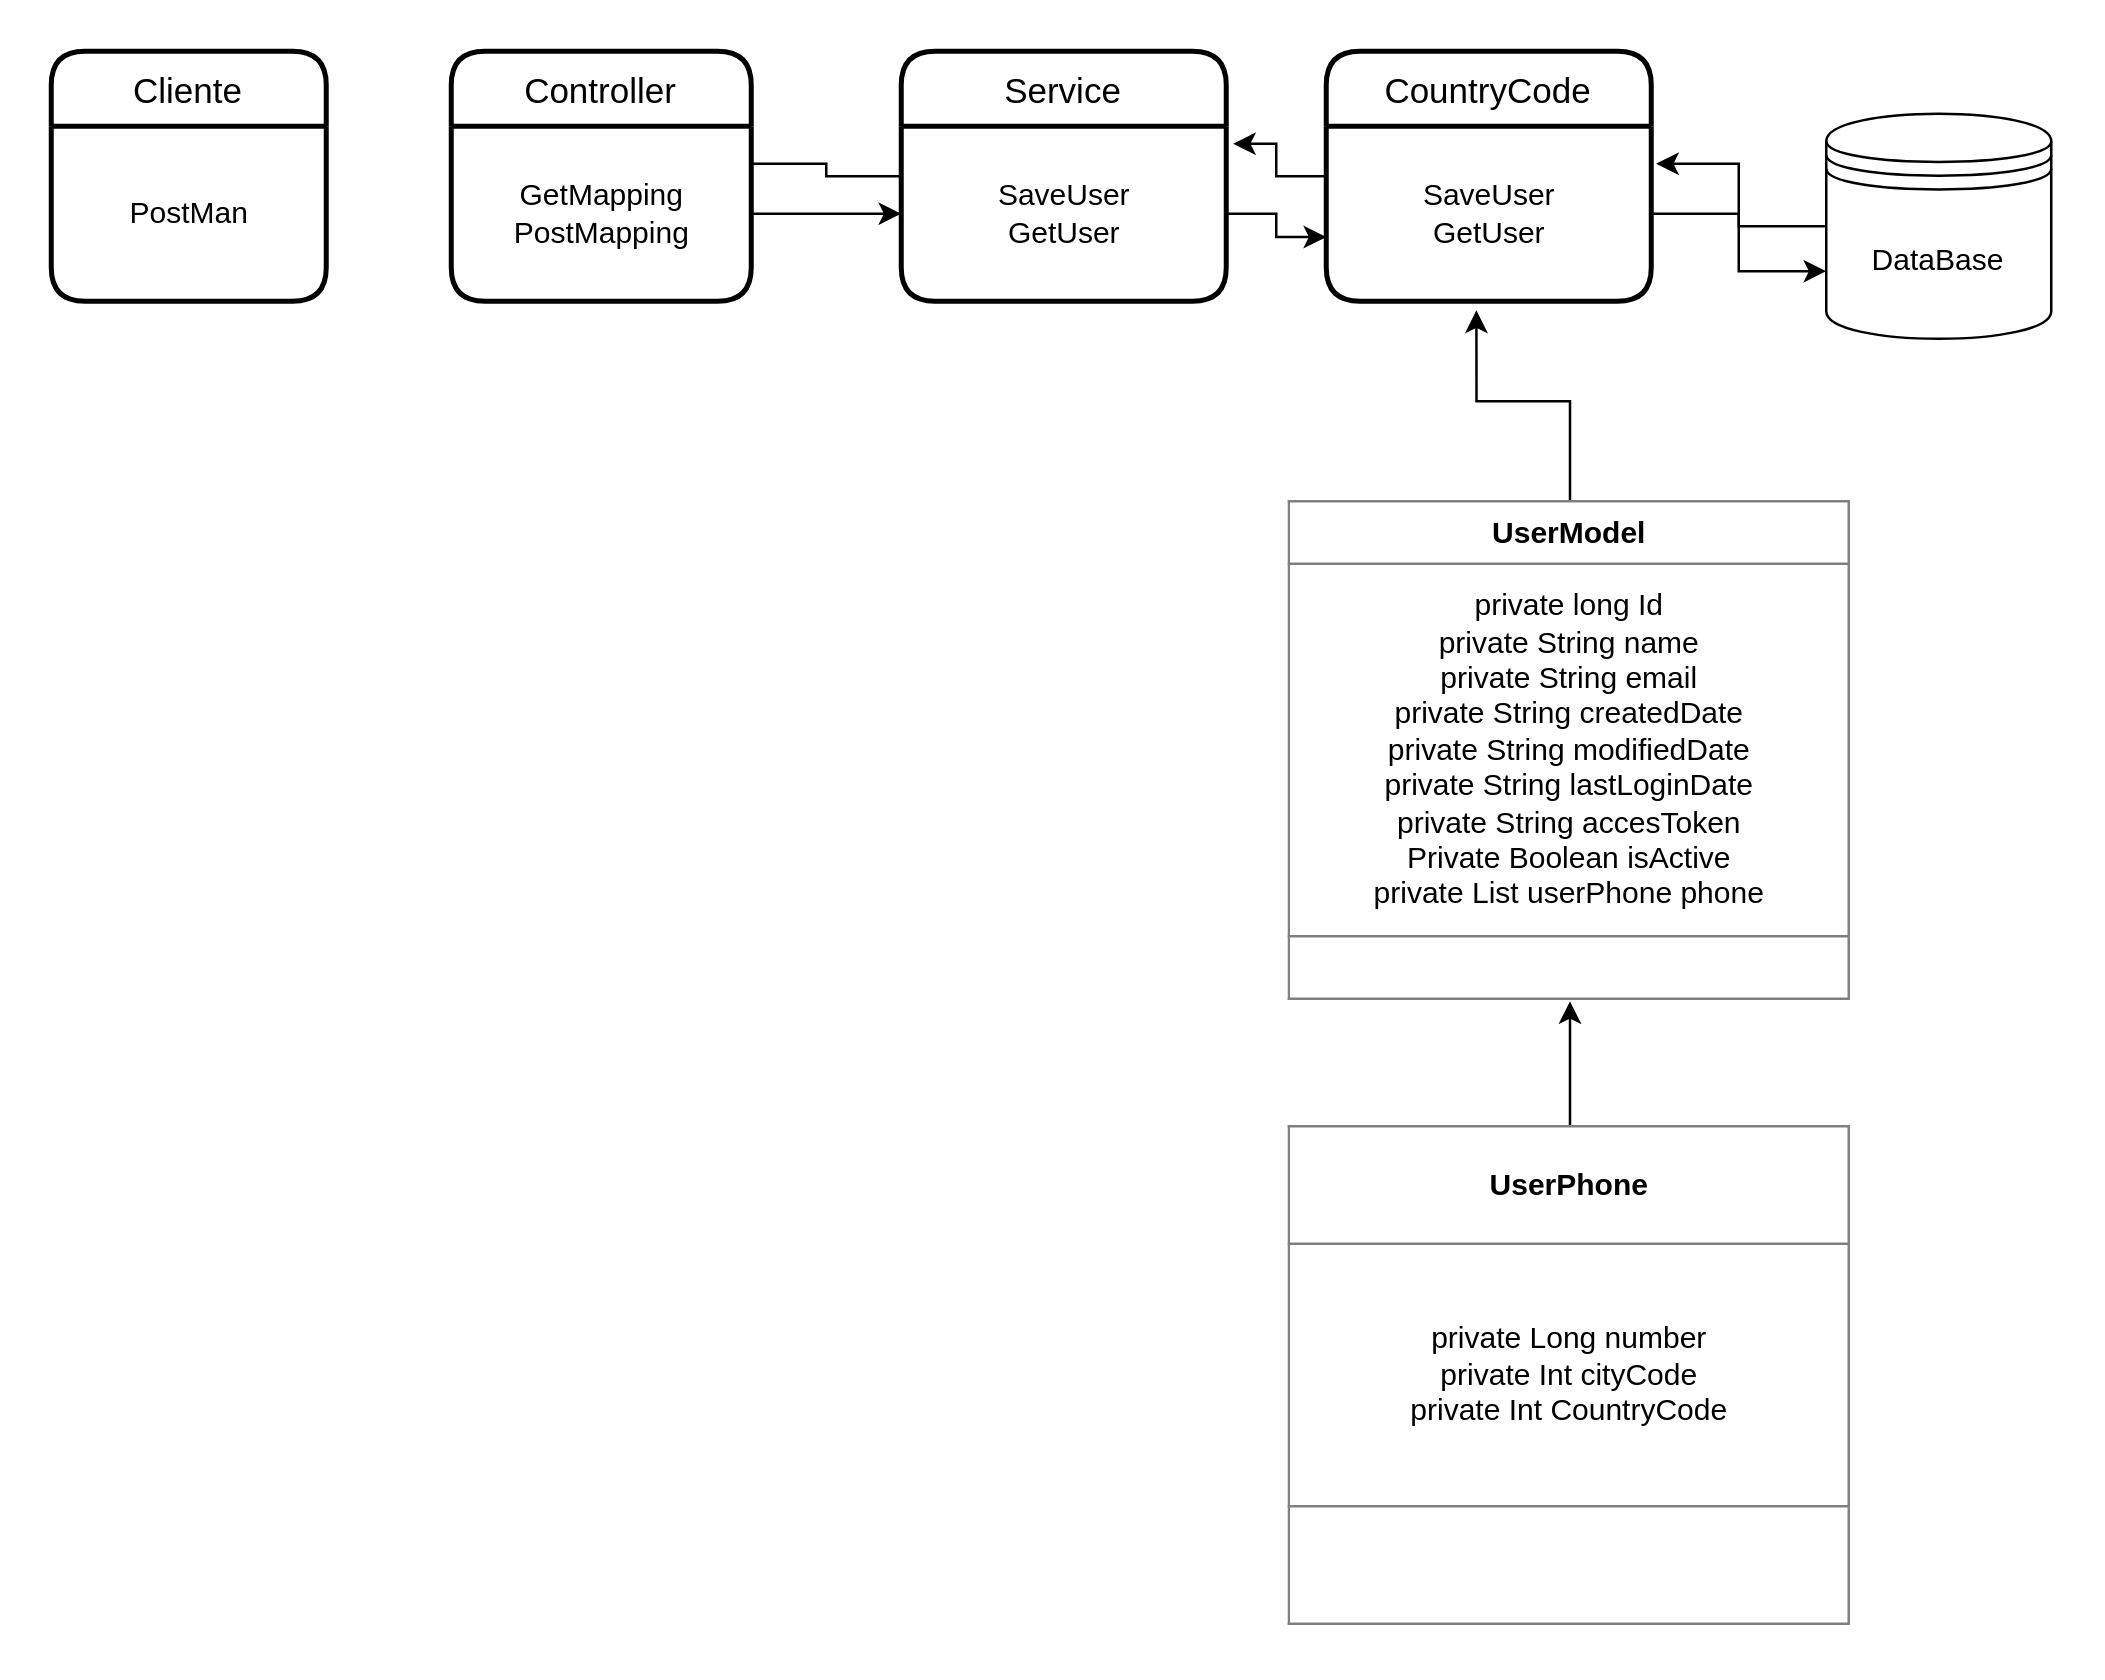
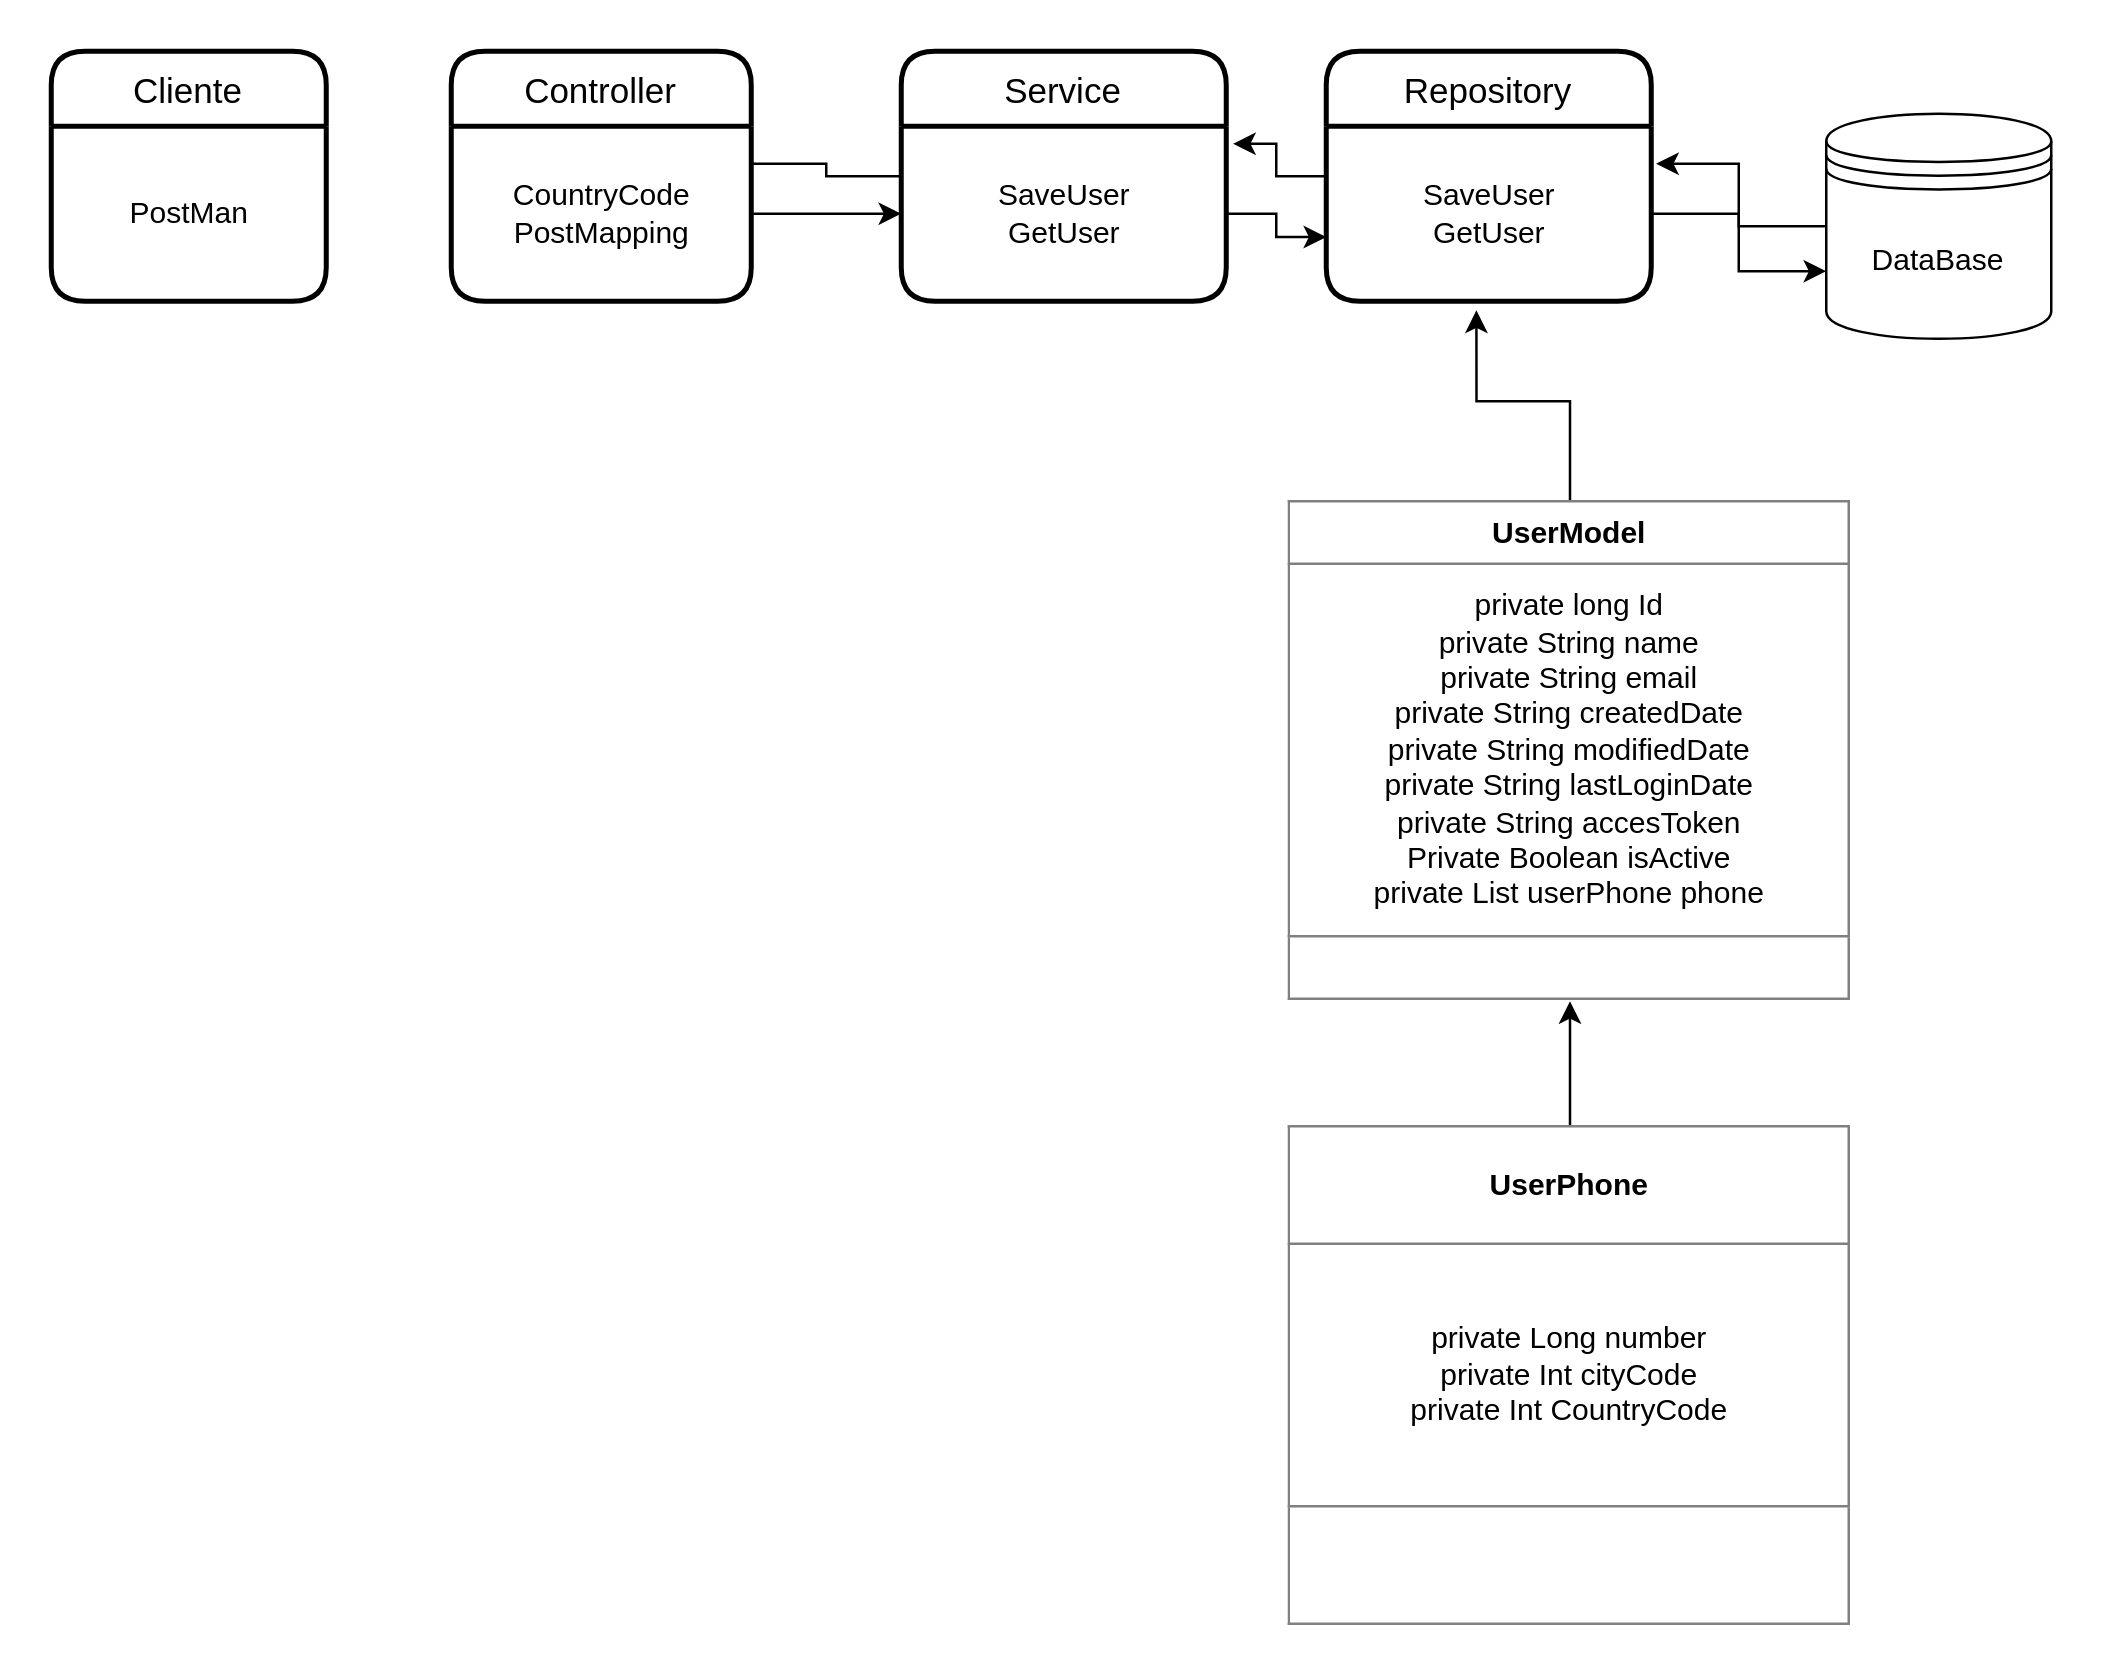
(1488, 91) -> (1488, 91)
(603, 214) -> (603, 214)
